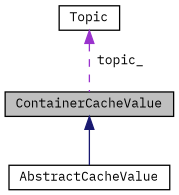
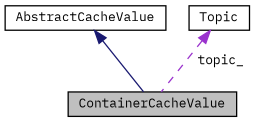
(89, 147) -> (123, 66)
